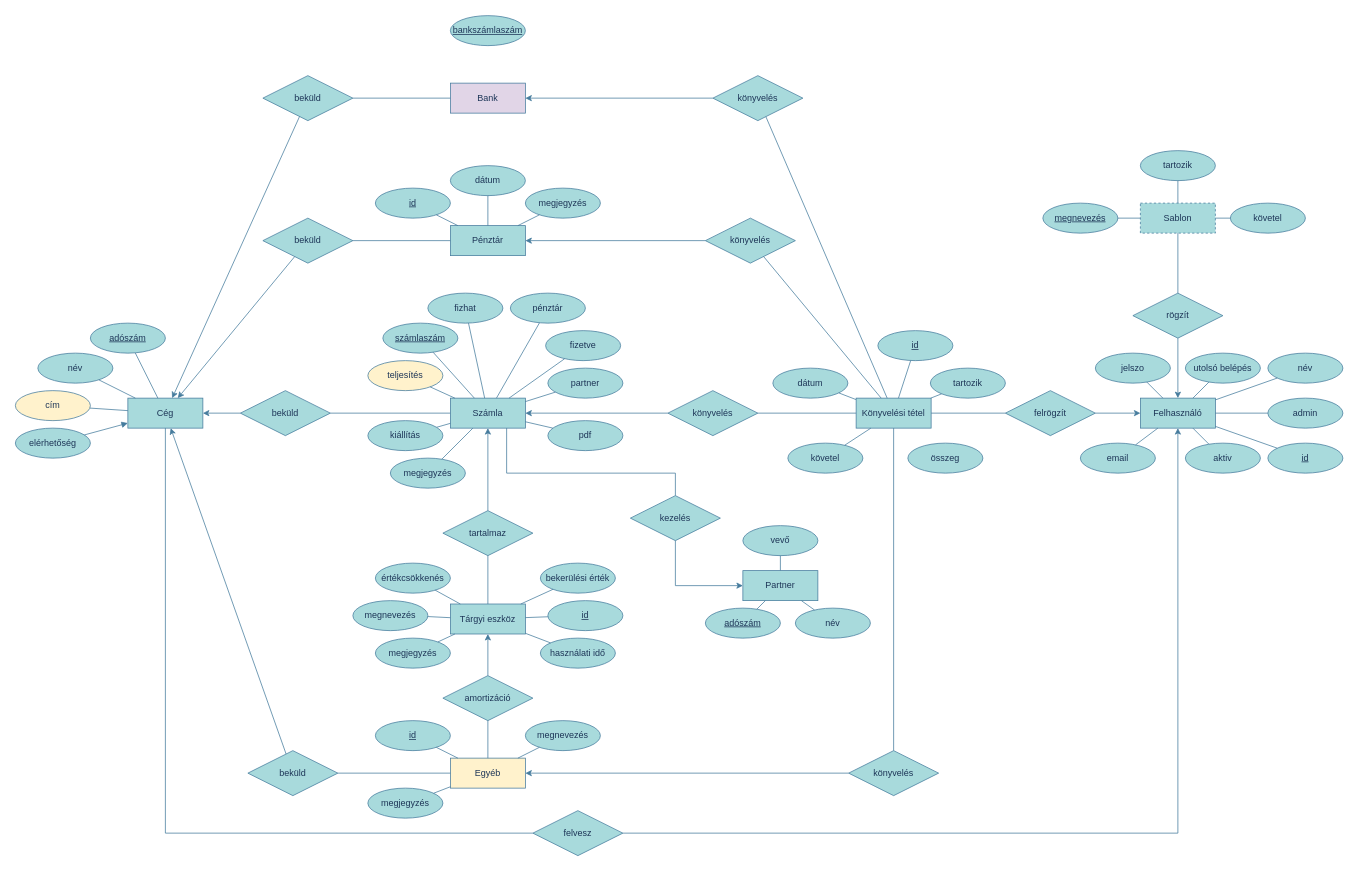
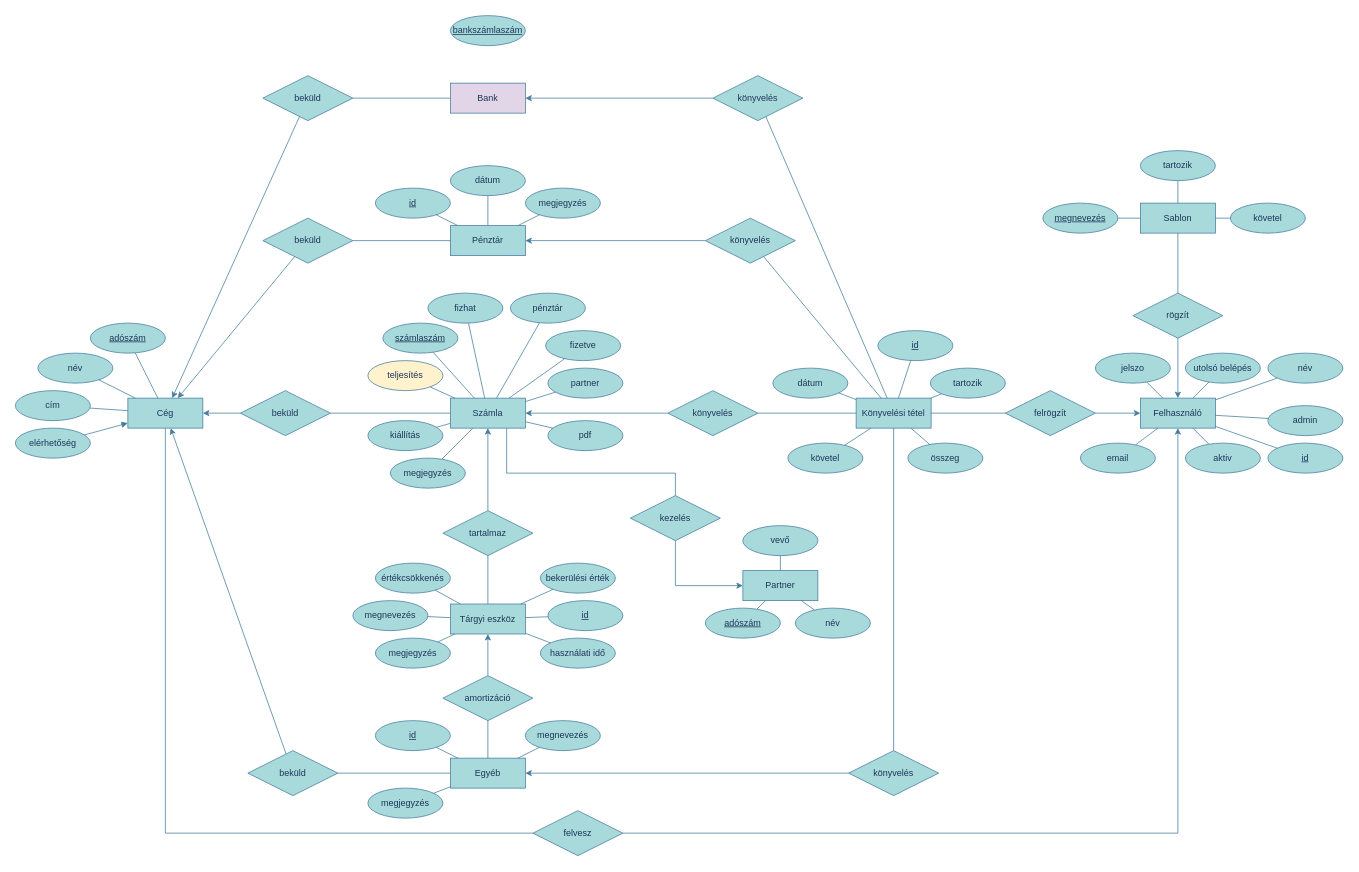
(1178, 218) -> (1178, 218)
(53, 405) -> (53, 405)
(1305, 413) -> (1305, 420)
none -> (920, 436)
(488, 773) -> (488, 773)
